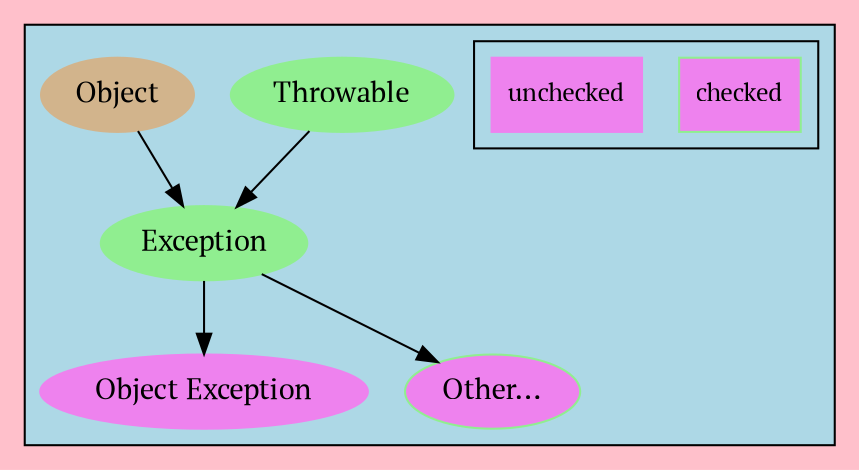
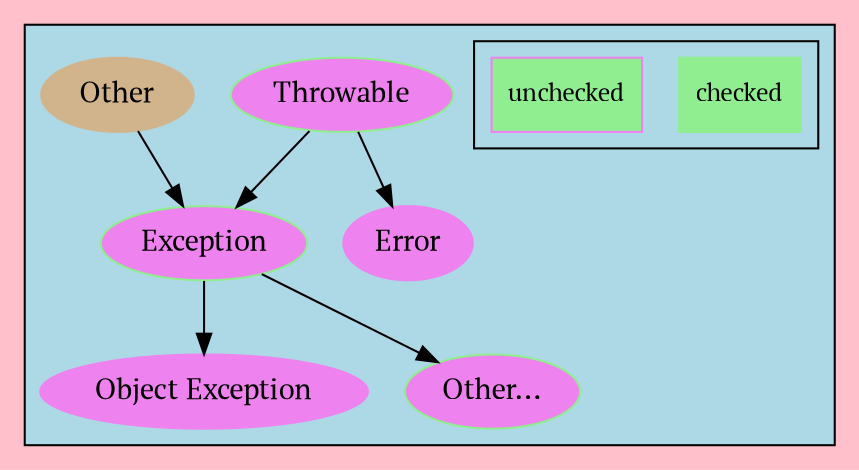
(117, 95) -> (117, 95)
(342, 95) -> (342, 95)
(567, 95) -> (567, 95)
(740, 95) -> (740, 95)
(204, 243) -> (204, 243)
none -> (408, 243)
